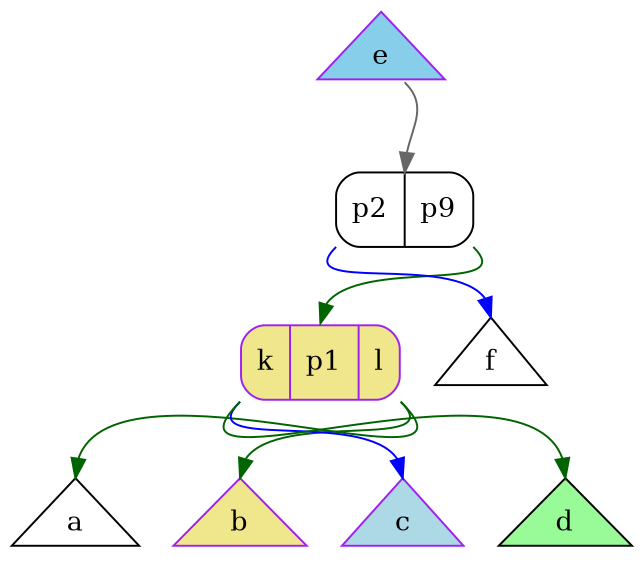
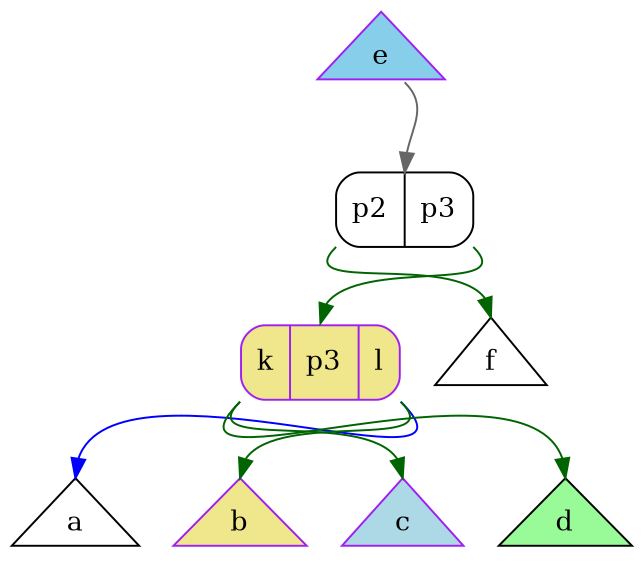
(439, 209) -> (439, 209)
(357, 272) -> (357, 272)
(324, 362) -> (324, 362)
(209, 417) -> (209, 417)
(306, 432) -> (306, 432)
